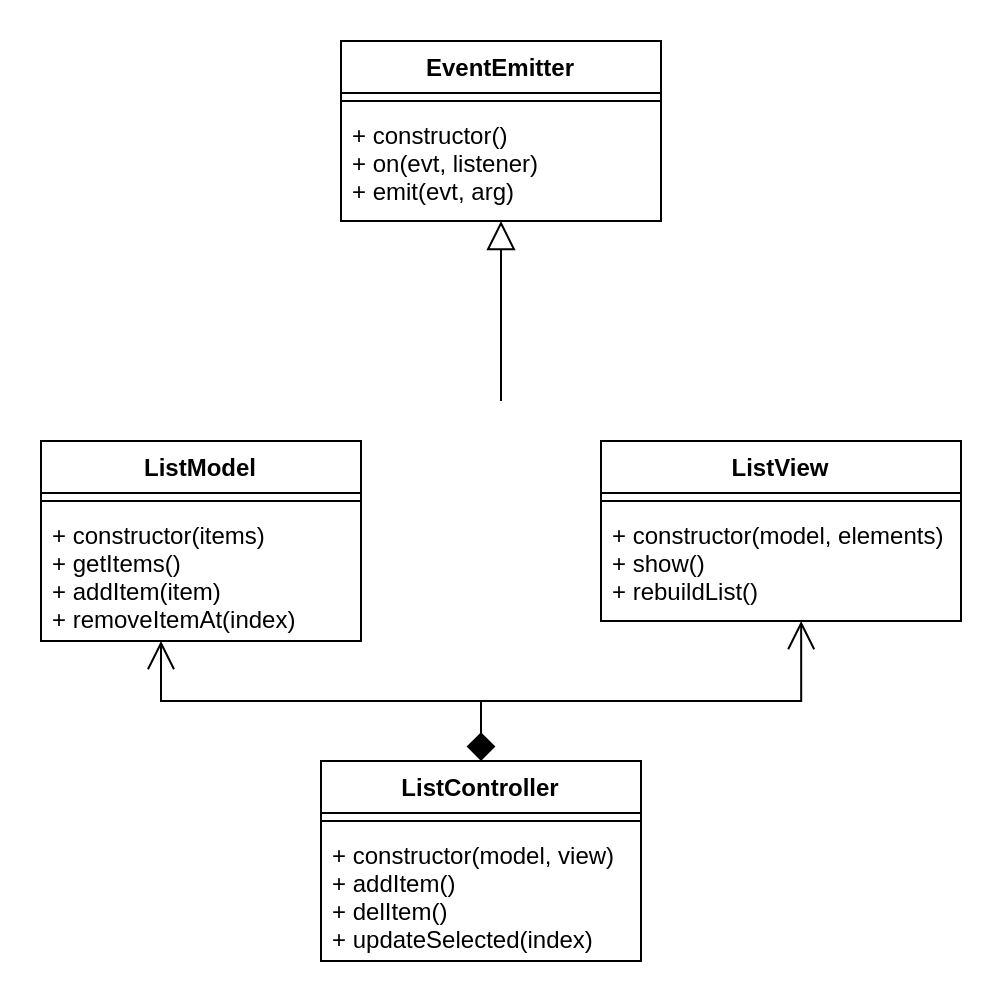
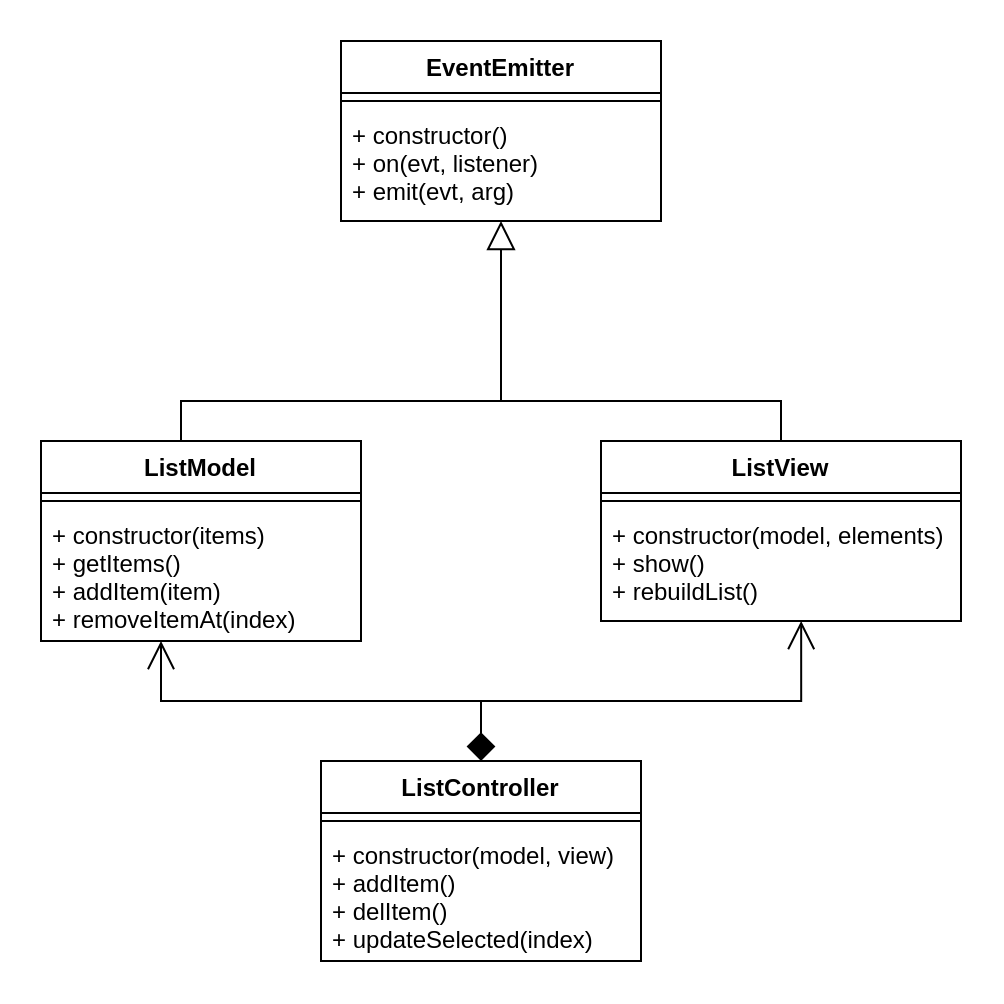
none -> (481, 401)
